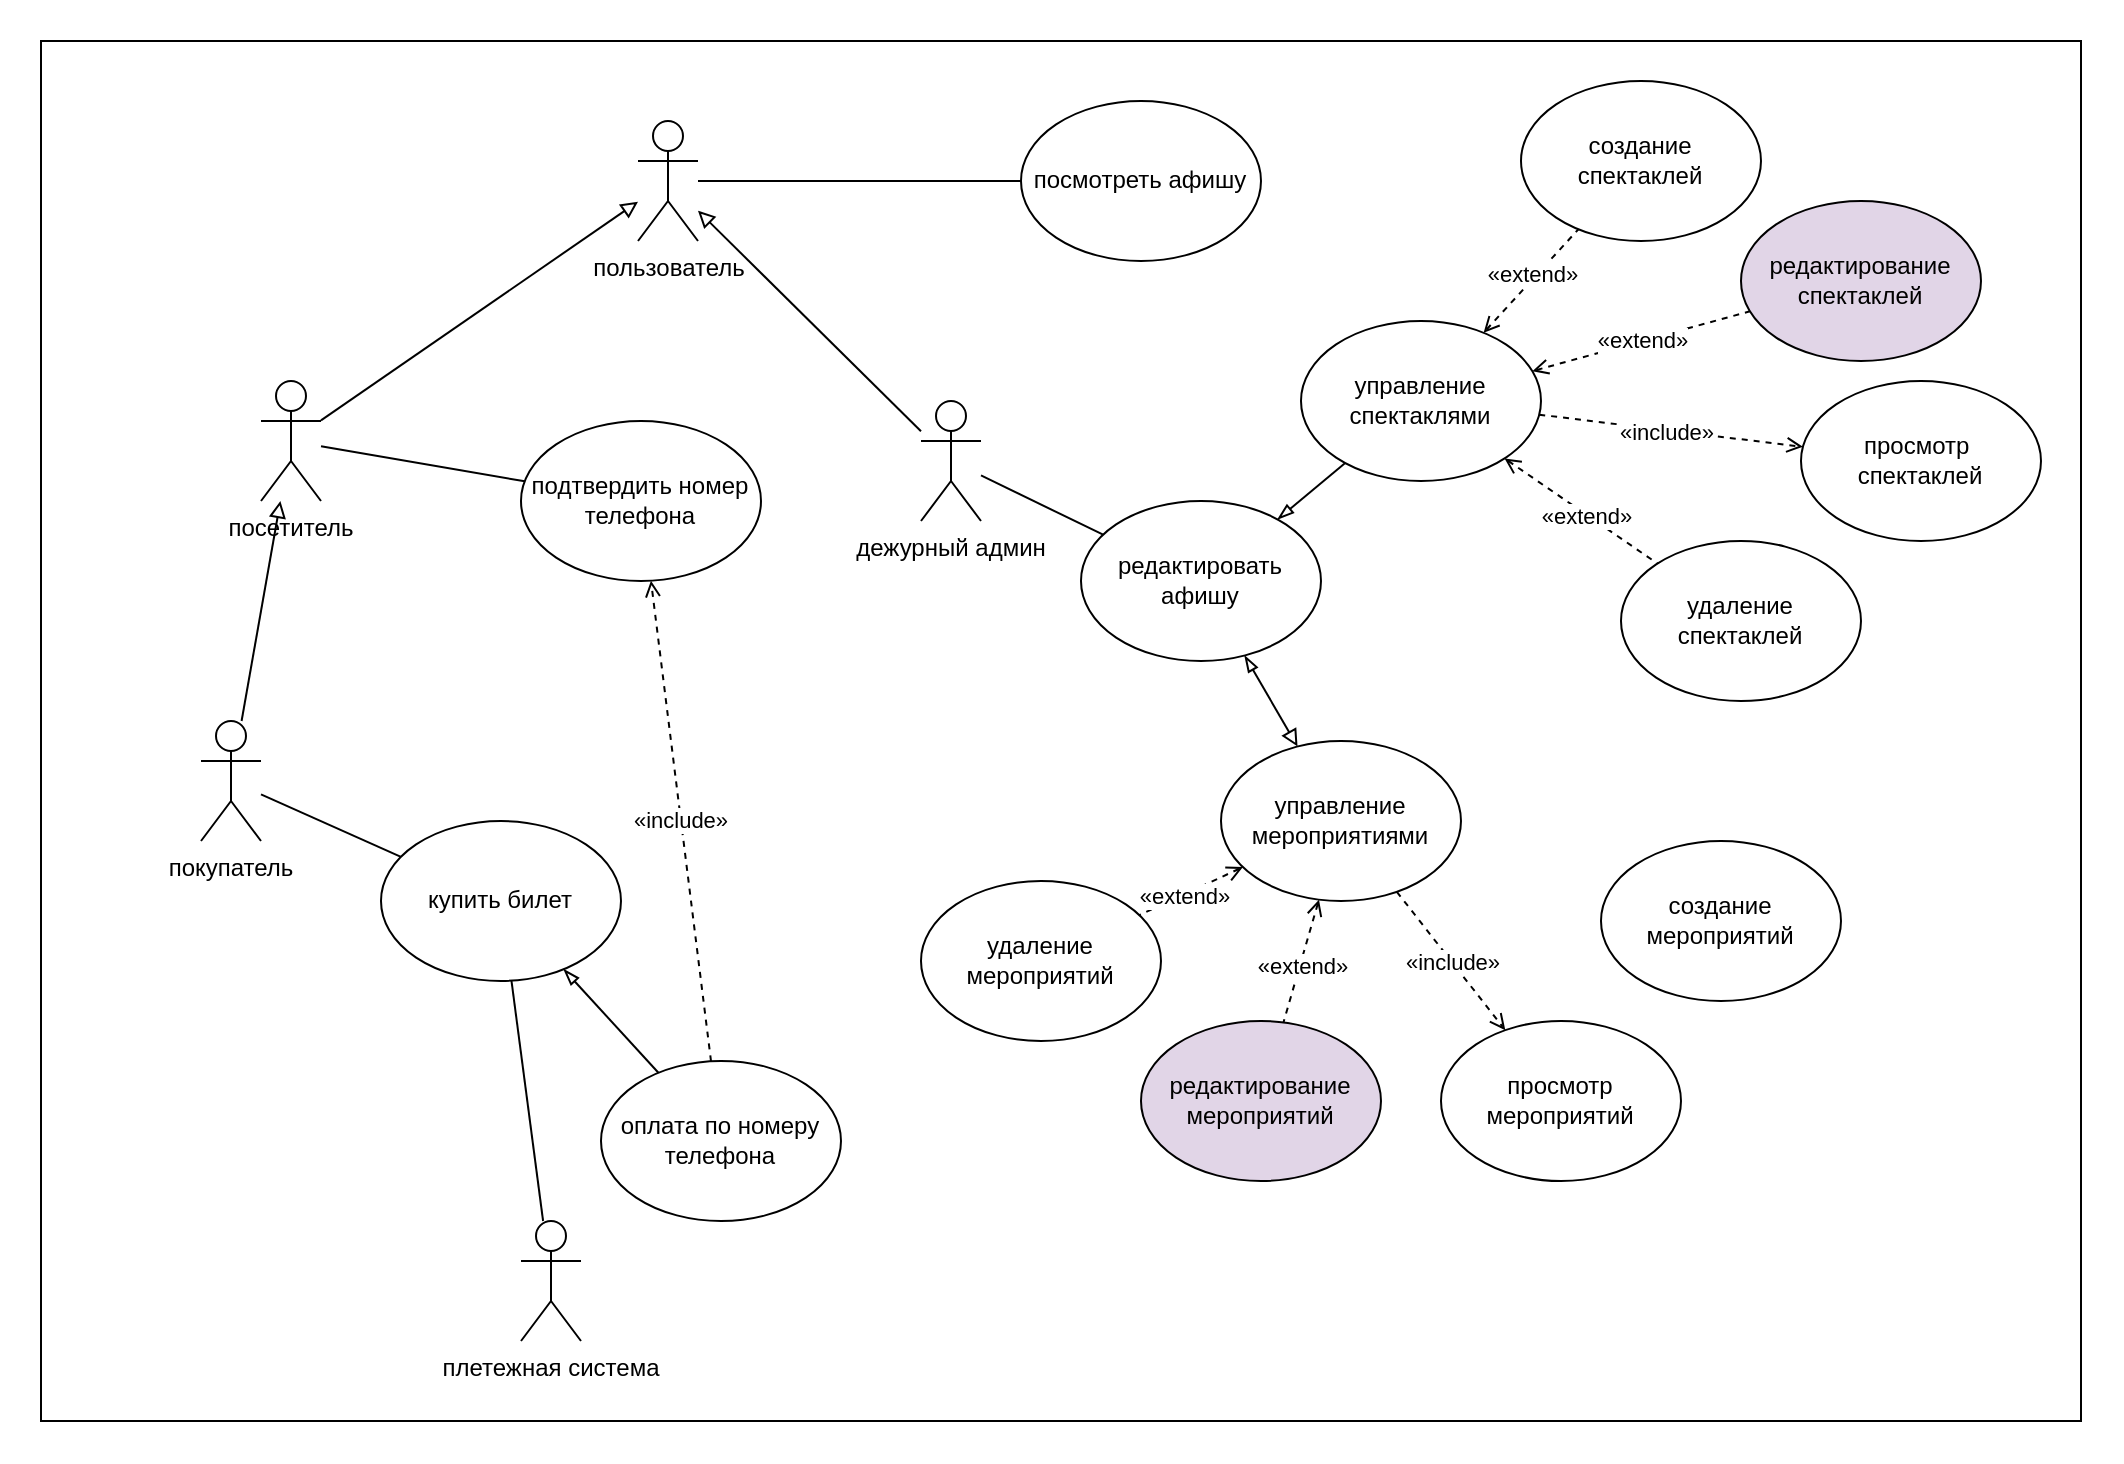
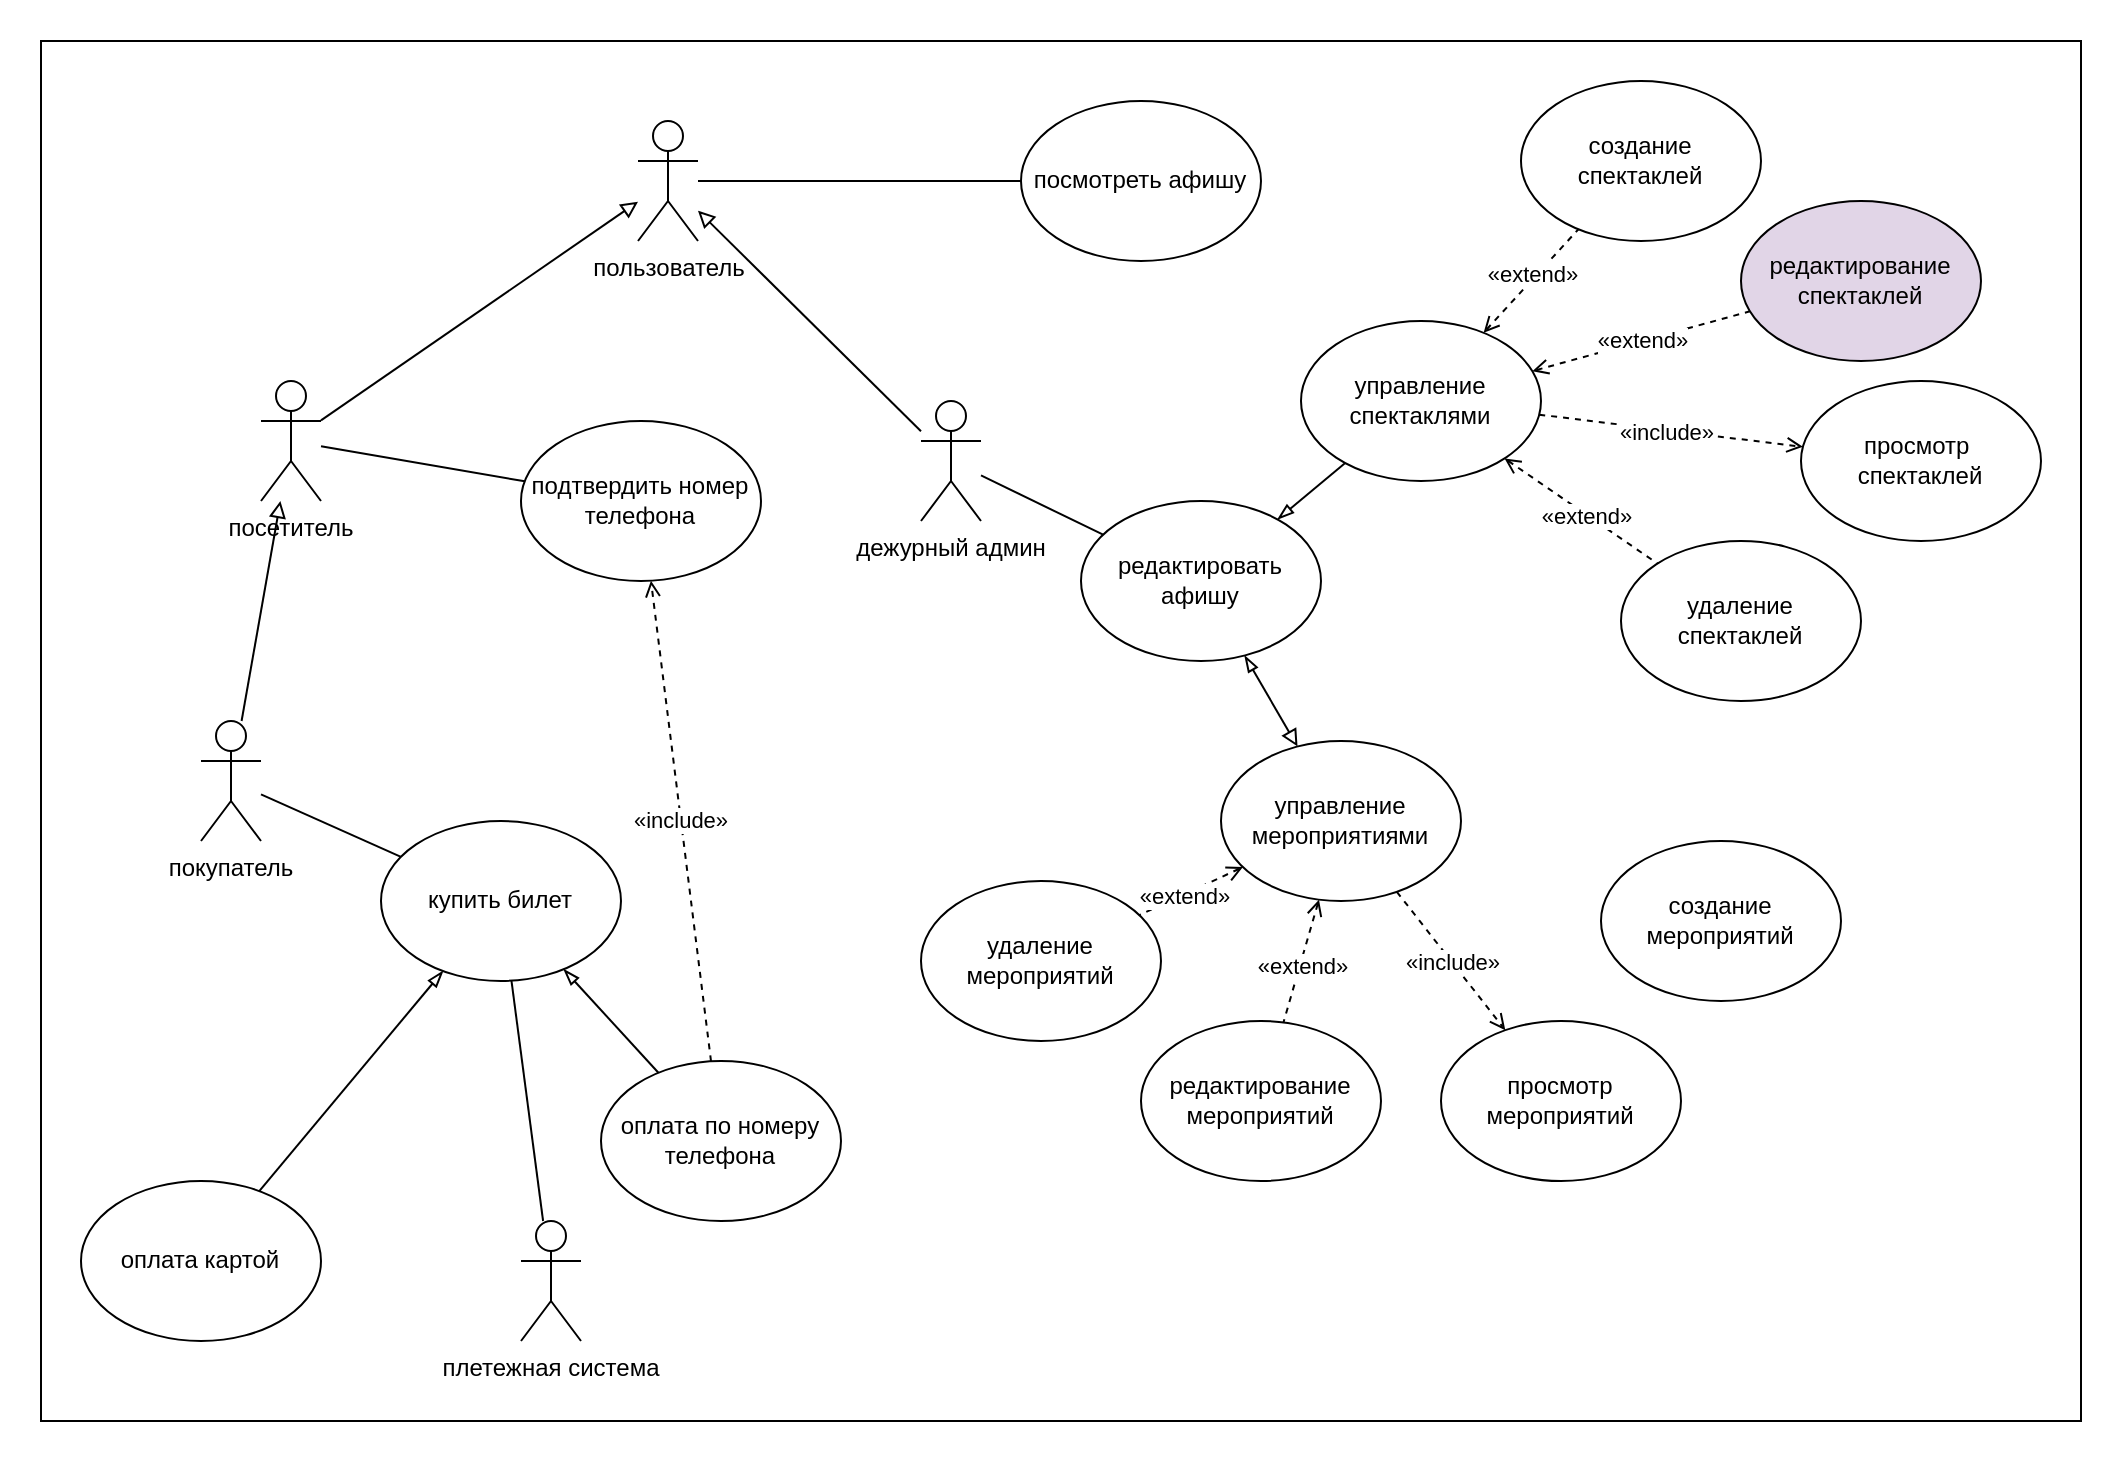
none -> (346, 1087)
(1261, 1101) -> (1261, 1101)
none -> (201, 1261)
